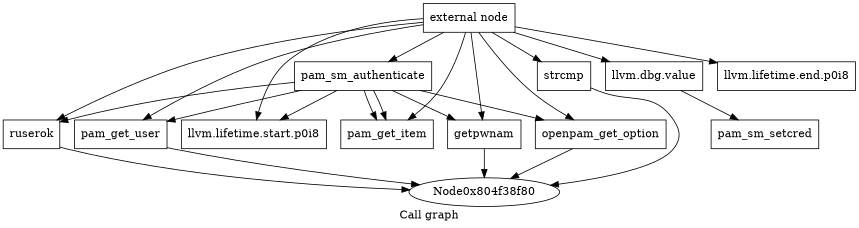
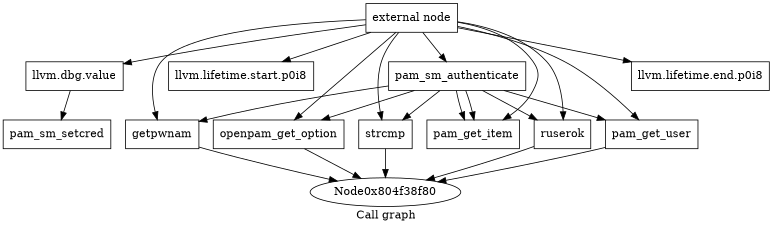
(312, 103) -> (424, 103)
